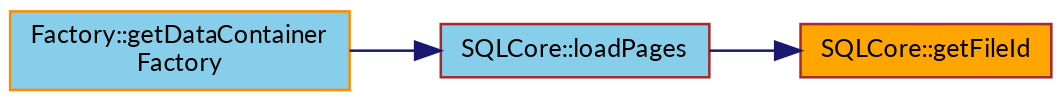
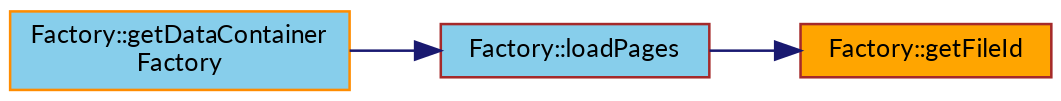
(575, 51) -> (575, 51)
(926, 51) -> (926, 51)
